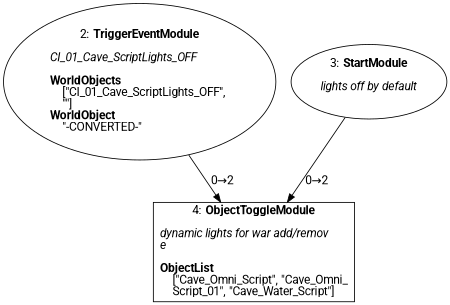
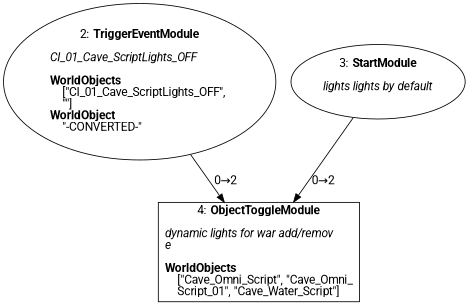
(369, 87) -> (378, 87)
(187, 269) -> (201, 269)
